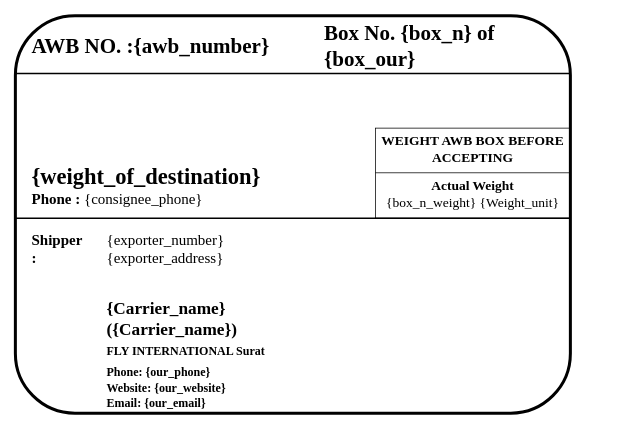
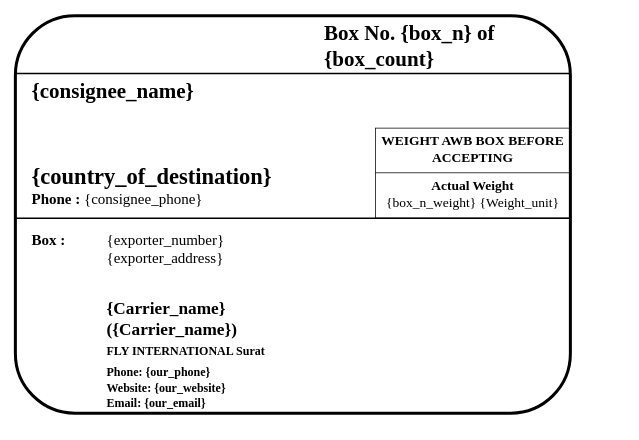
(173, 45) -> none
(444, 45) -> (444, 45)
none -> (293, 90)
(129, 181) -> (129, 181)
(64, 240) -> (49, 240)
